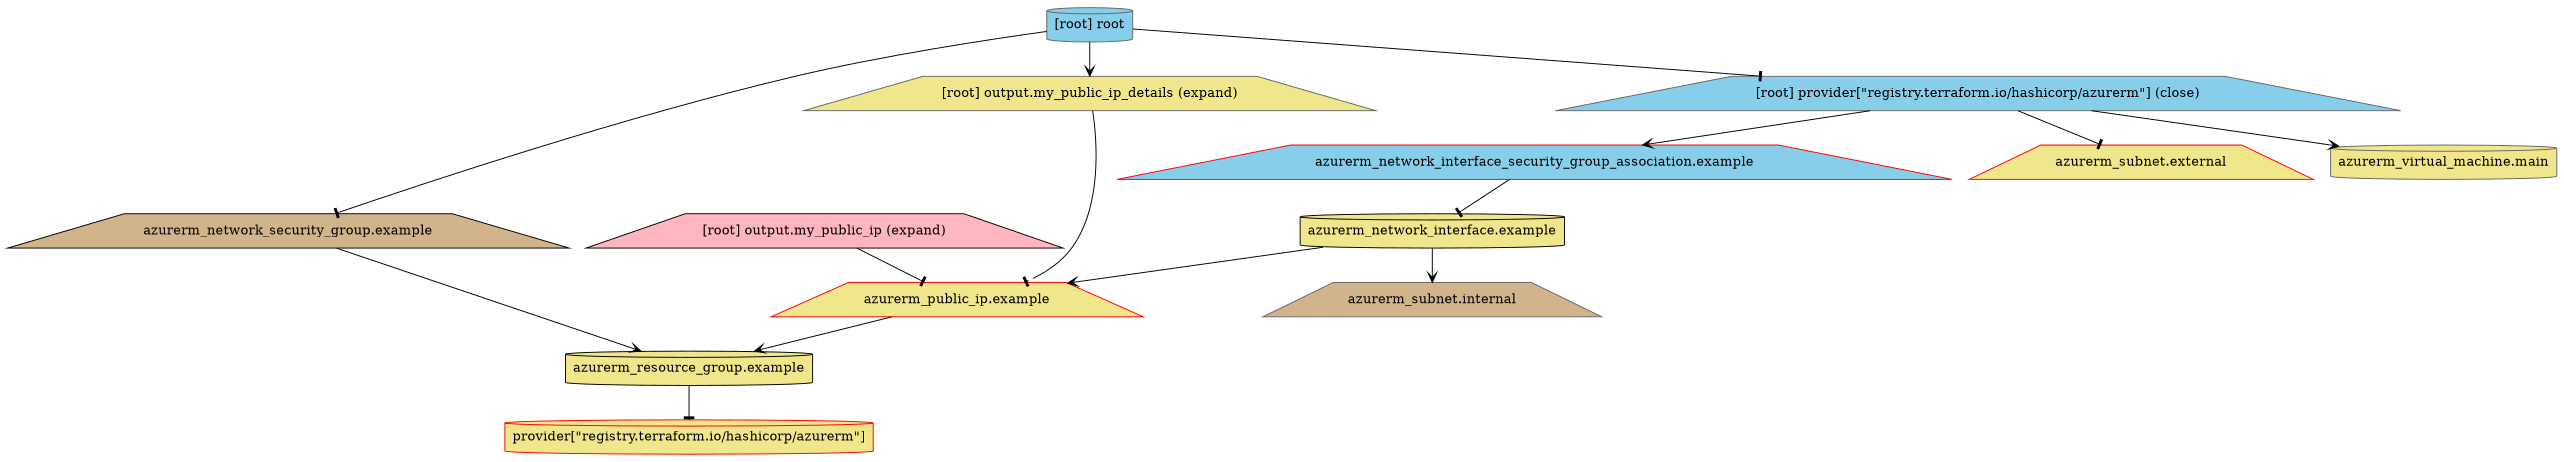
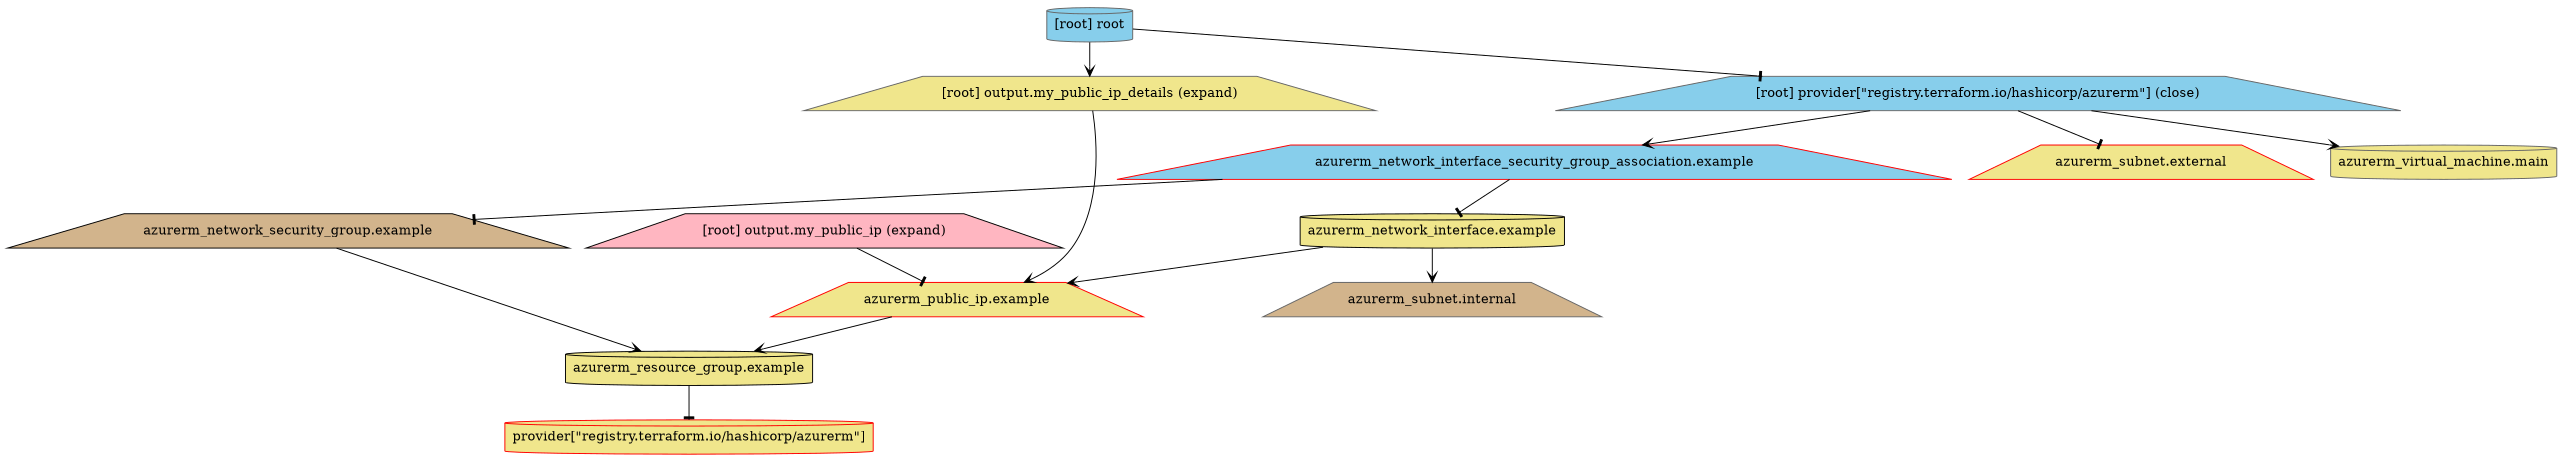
(689, 104) -> (850, 199)
(1090, 206) -> (1090, 206)
